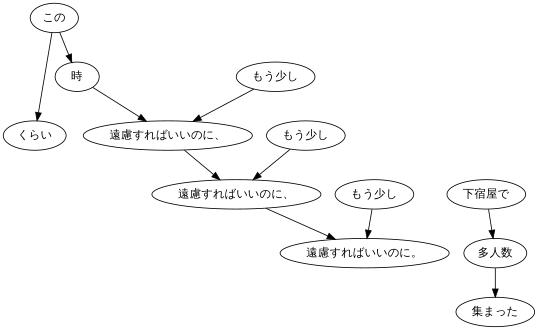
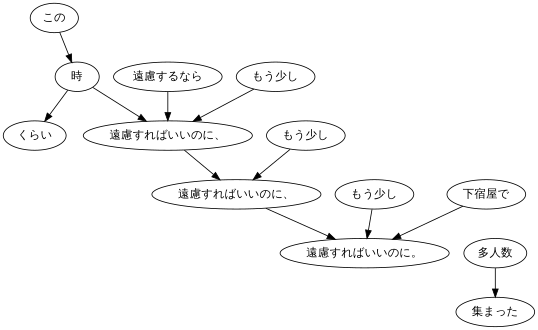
(45, 73) -> (59, 102)
none -> (168, 77)
(490, 220) -> (431, 221)
